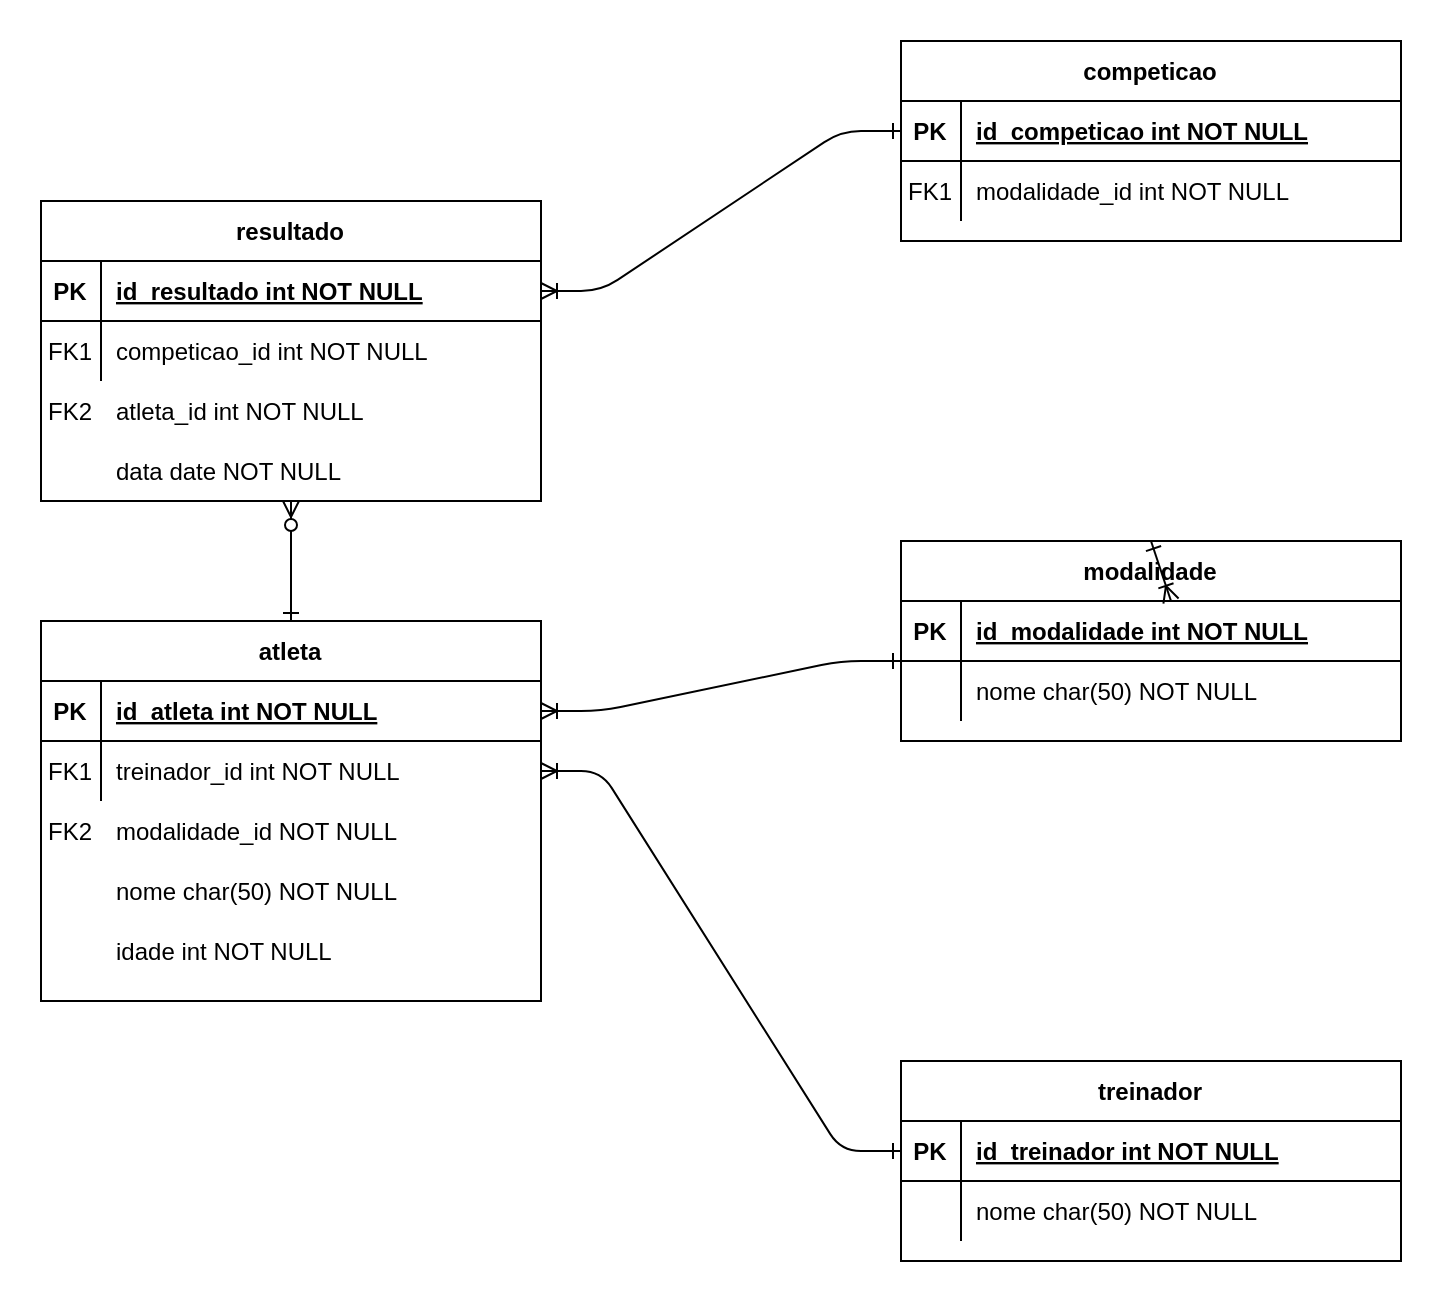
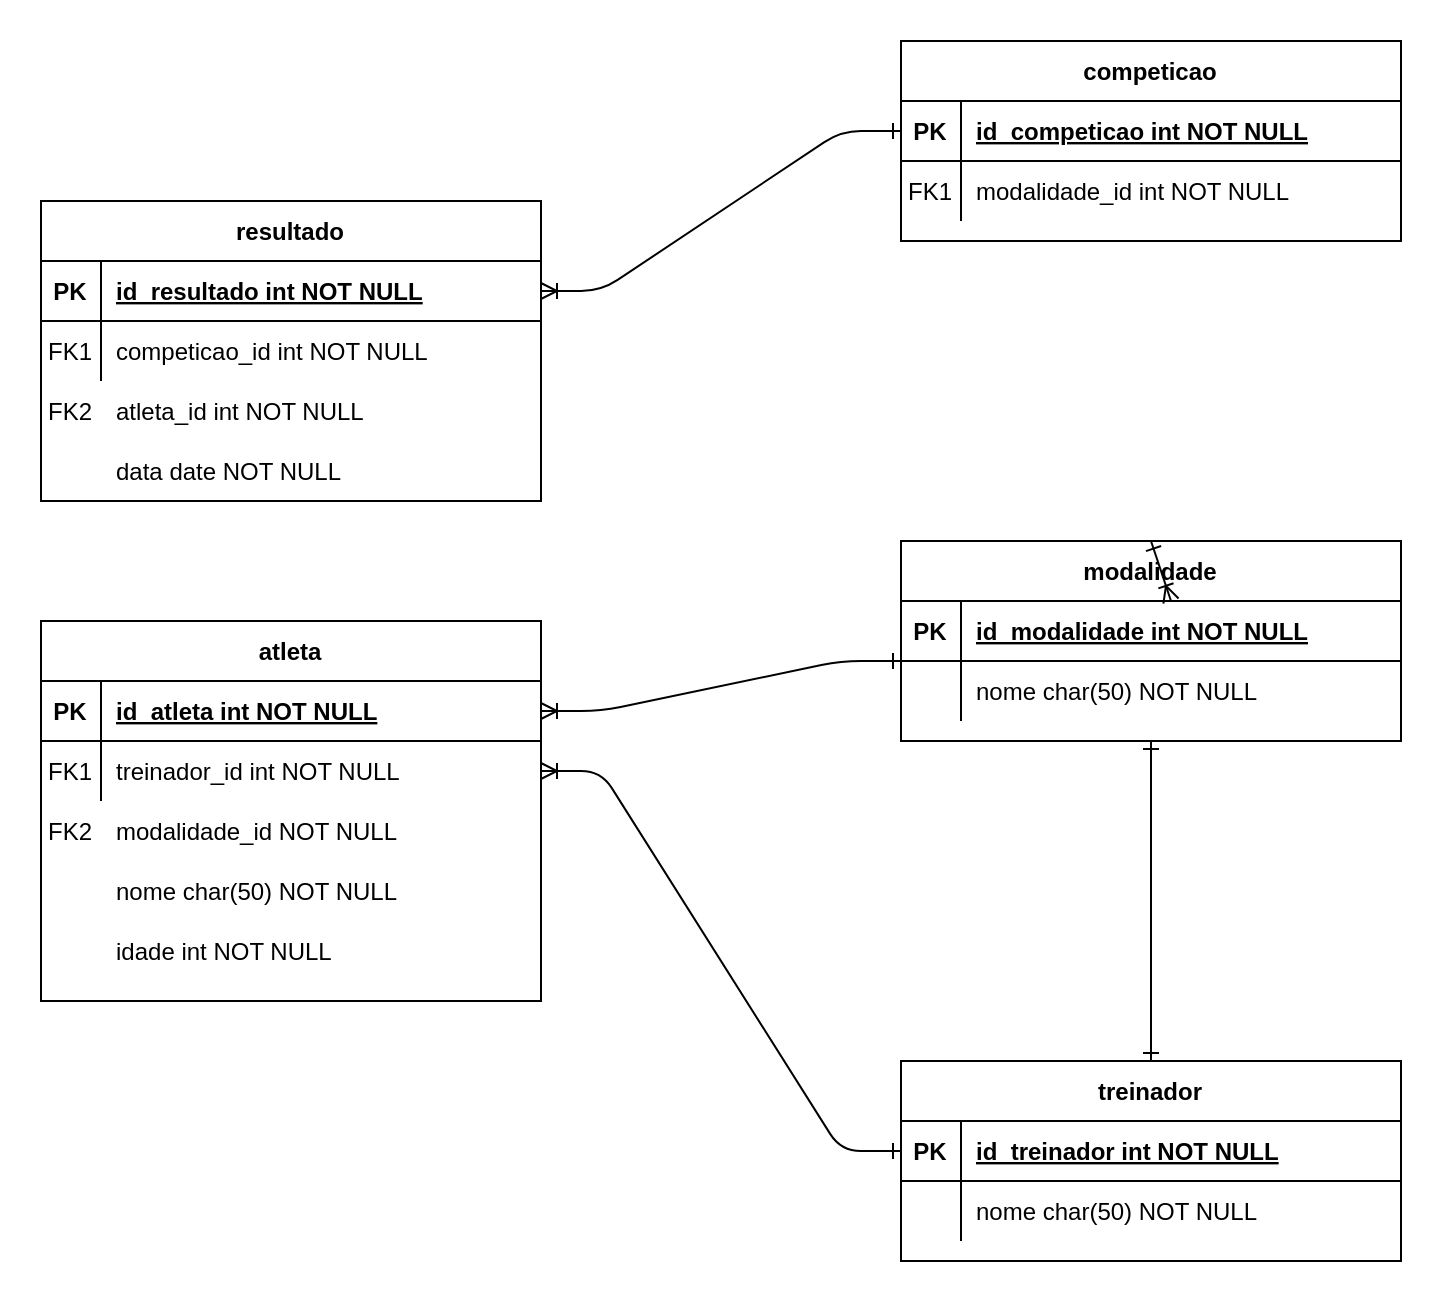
(291, 563) -> none
none -> (1151, 903)
